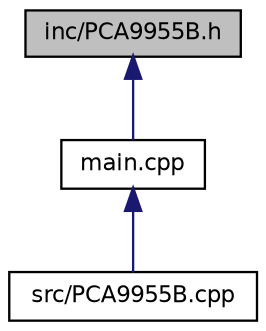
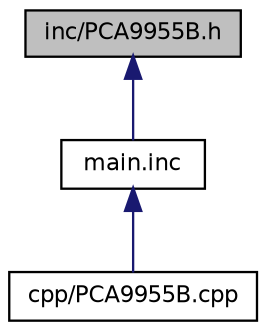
(133, 164) -> (133, 164)
(133, 296) -> (133, 296)
